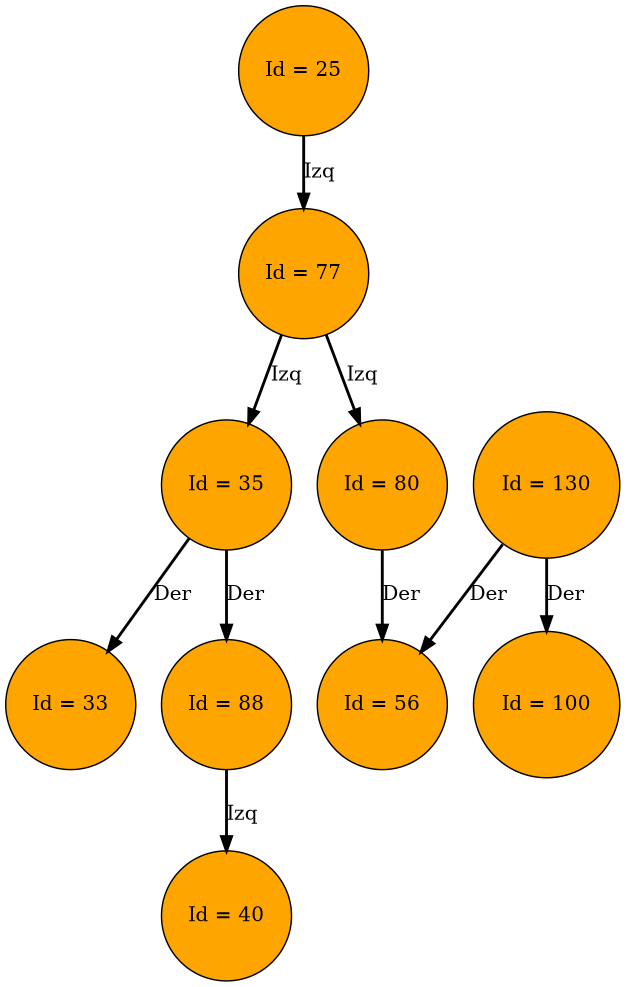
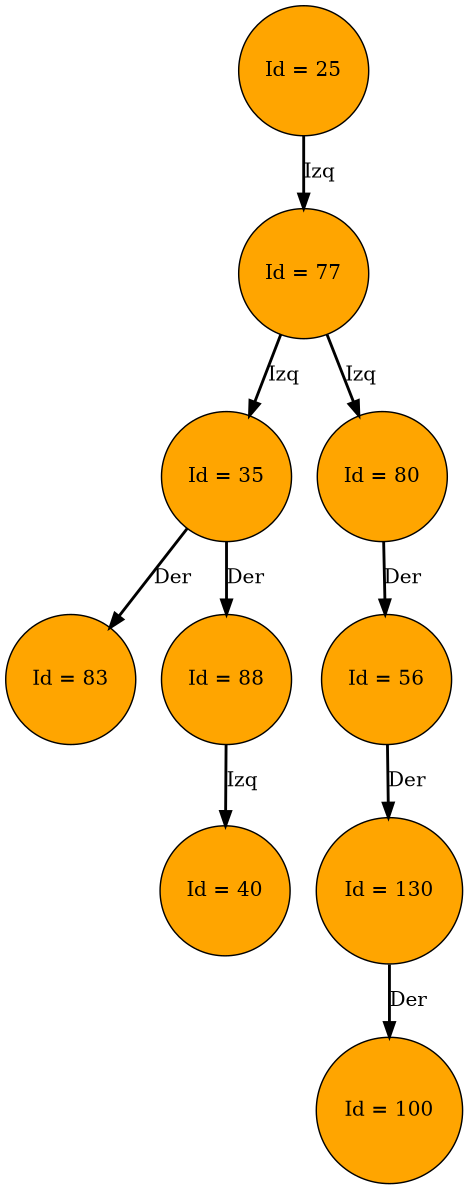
(466, 592) -> (388, 774)
(71, 705) -> (71, 680)
